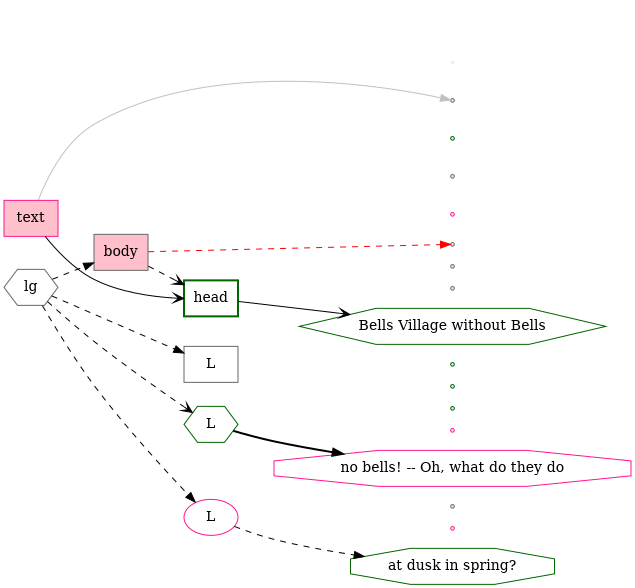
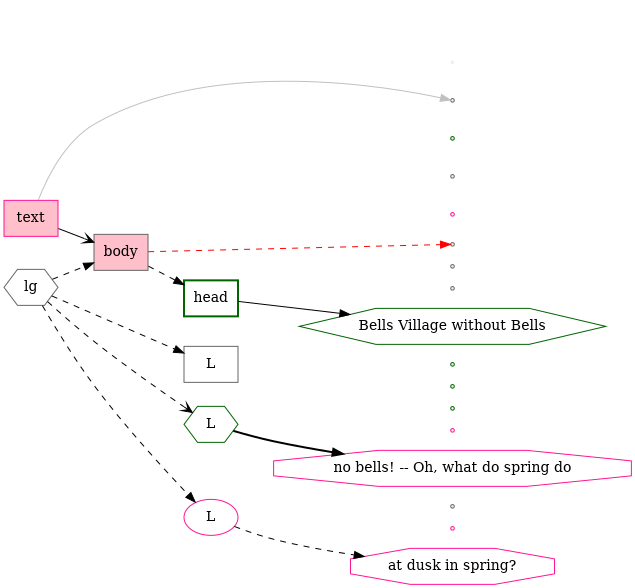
(162, 273) -> (162, 273)
(102, 283) -> (71, 234)
(289, 307) -> (289, 307)
(452, 468) -> (452, 468)
(452, 566) -> (452, 566)
